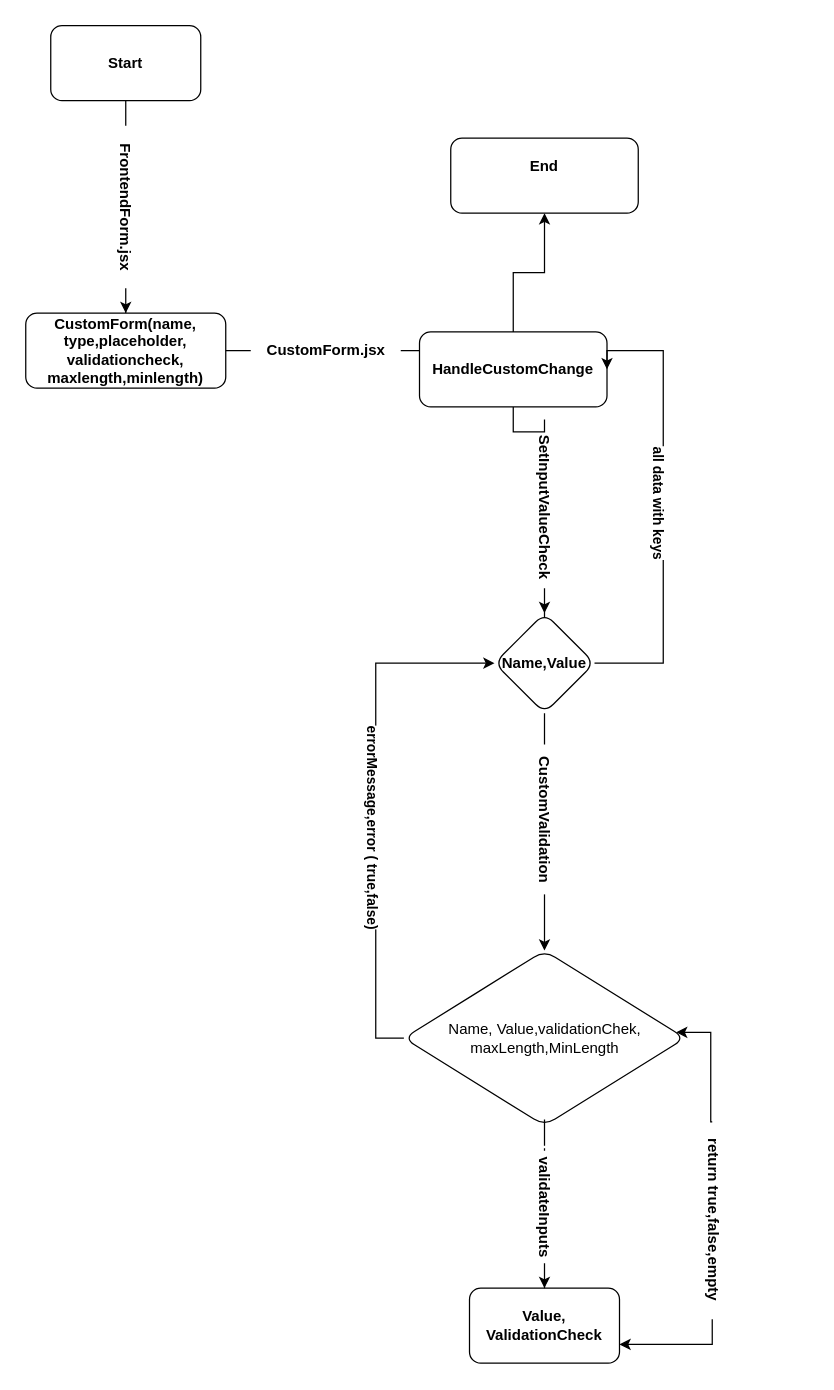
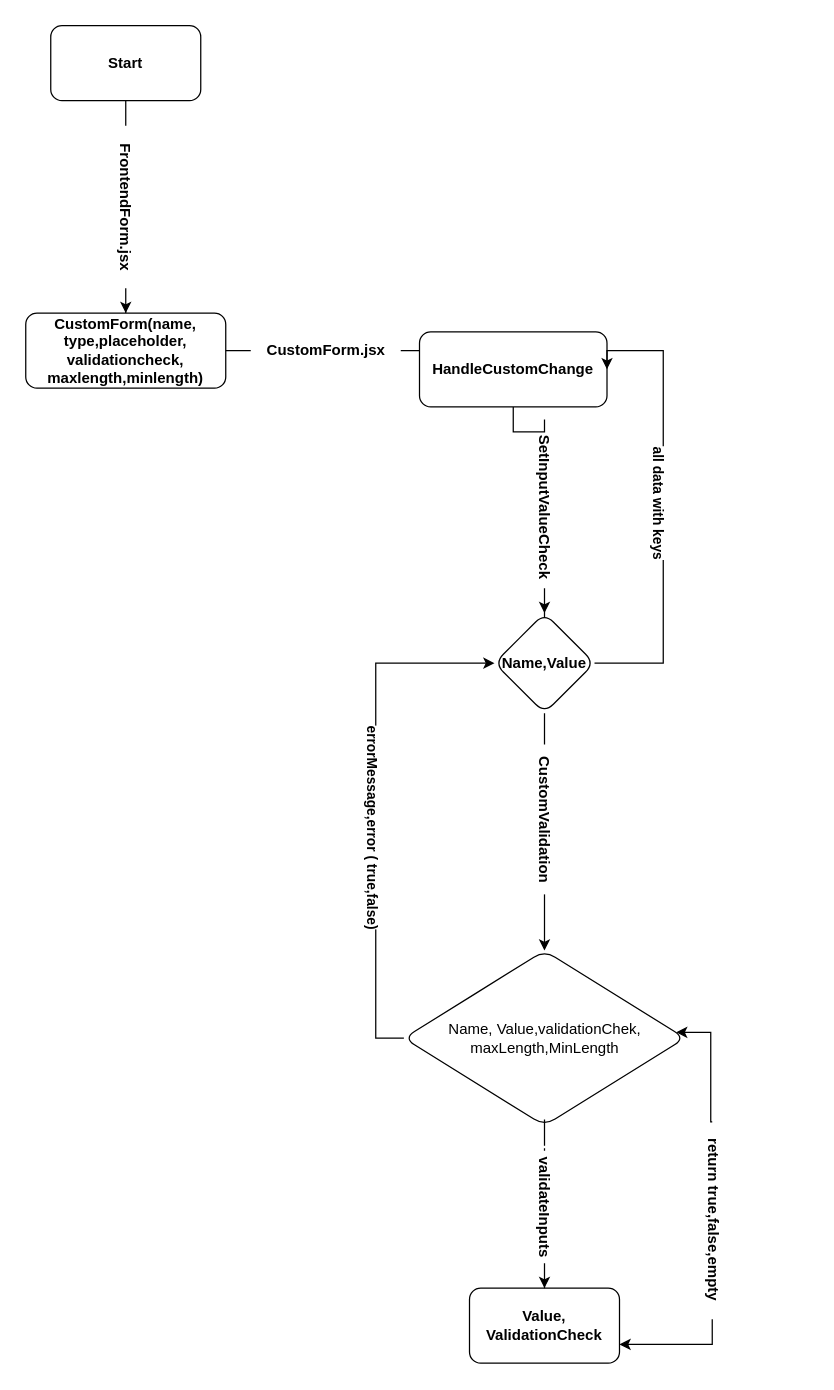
(544, 176) -> none
(524, 273) -> none
